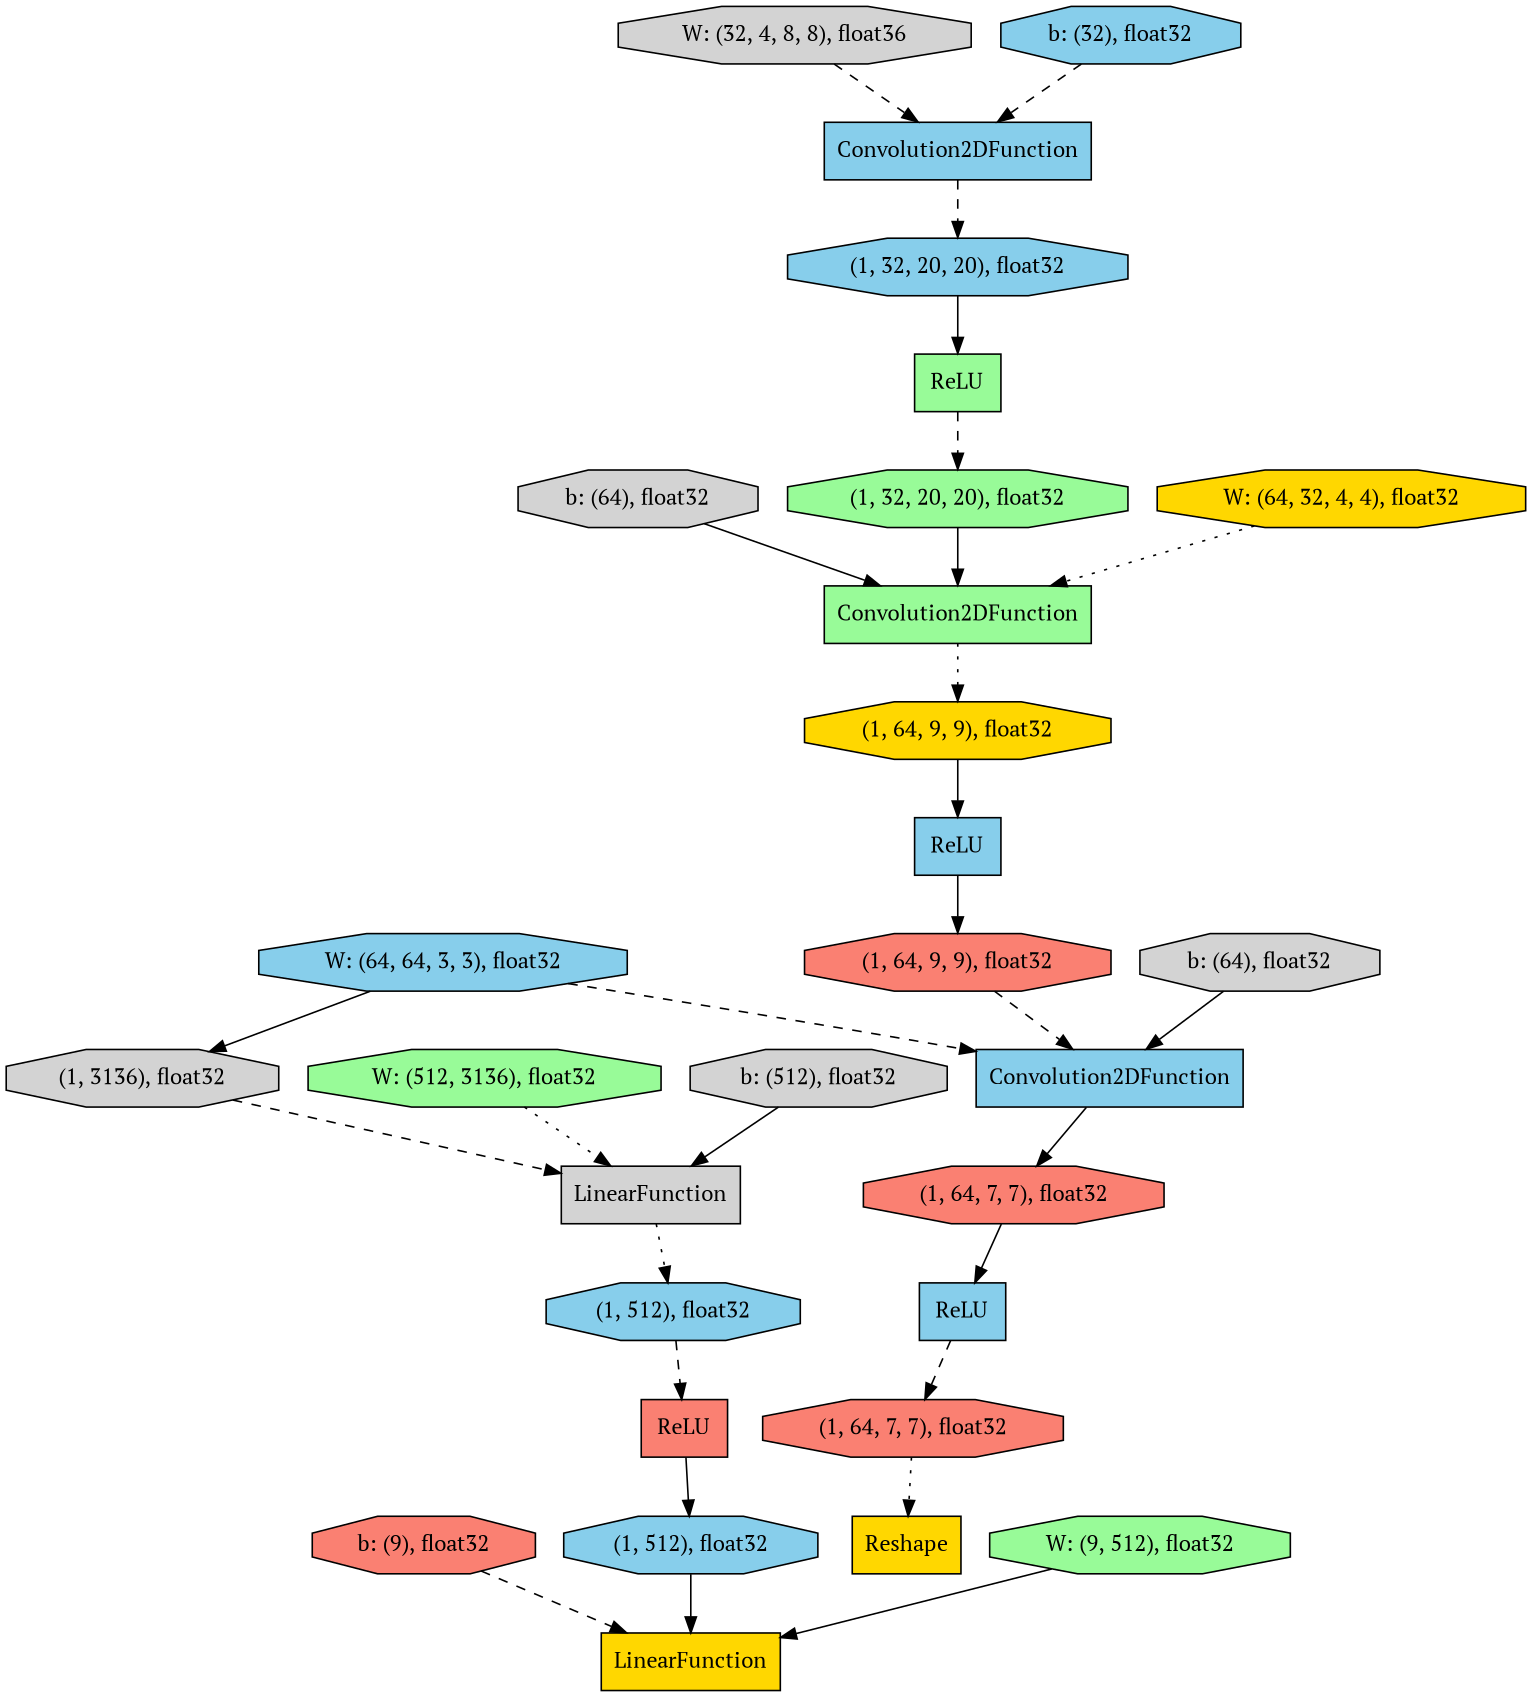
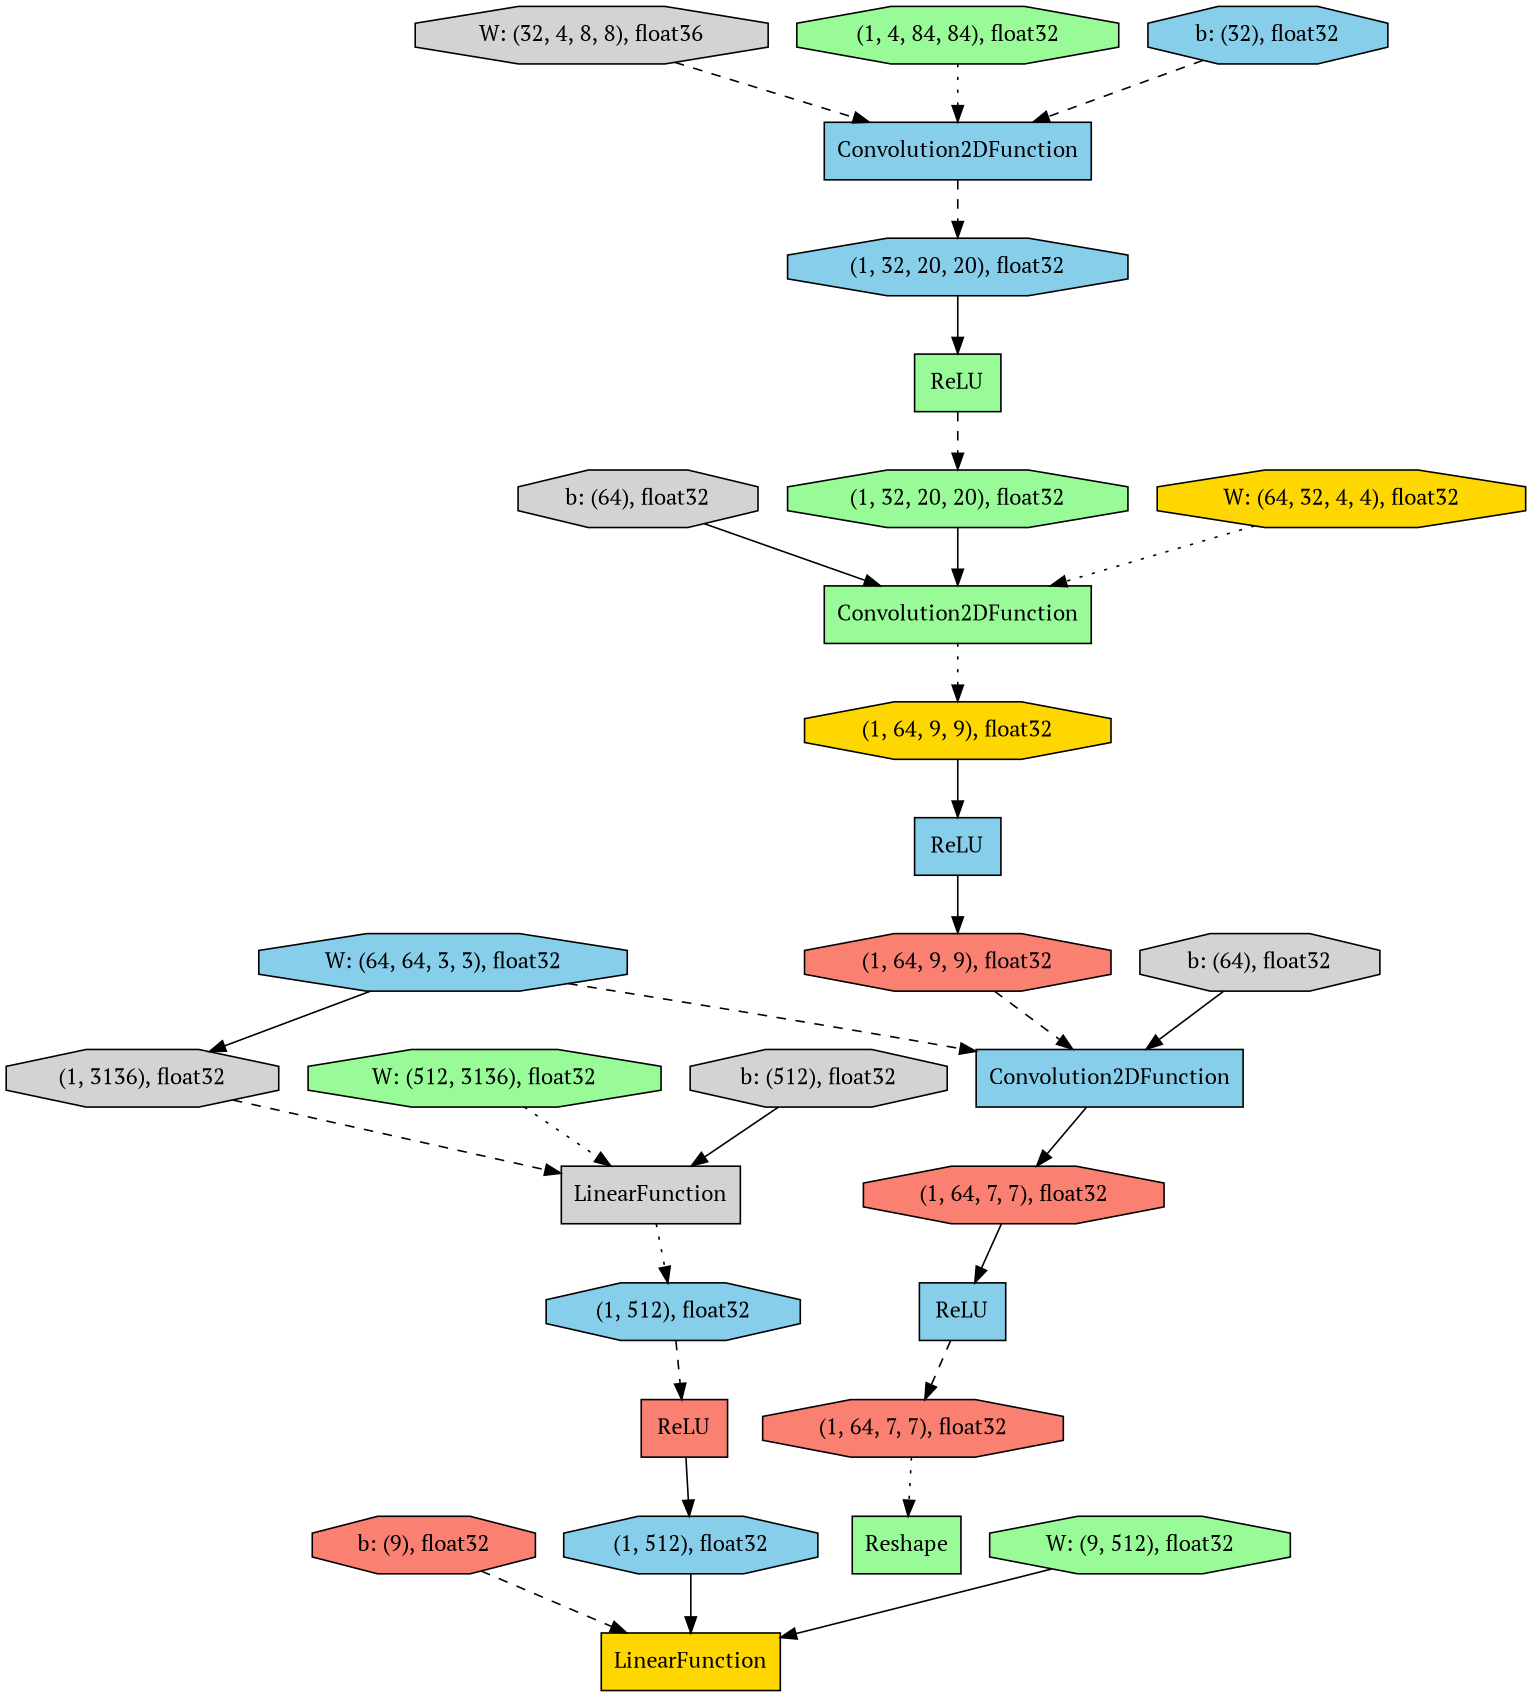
none -> (958, 35)
(907, 1545) -> (907, 1545)
